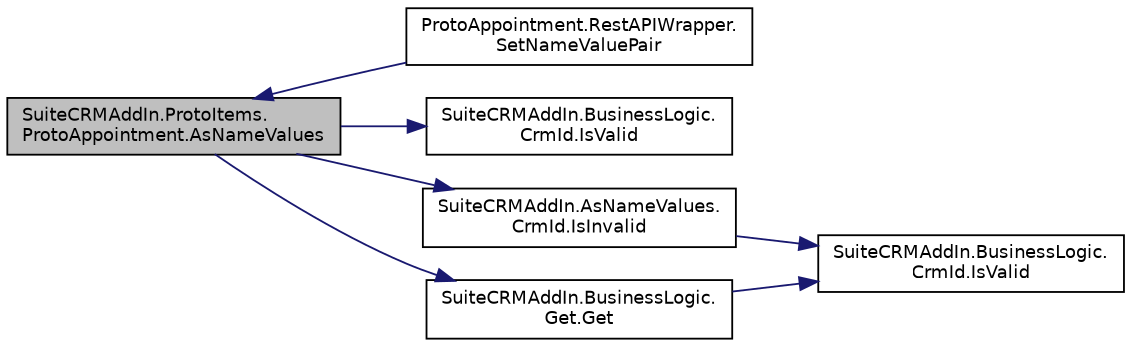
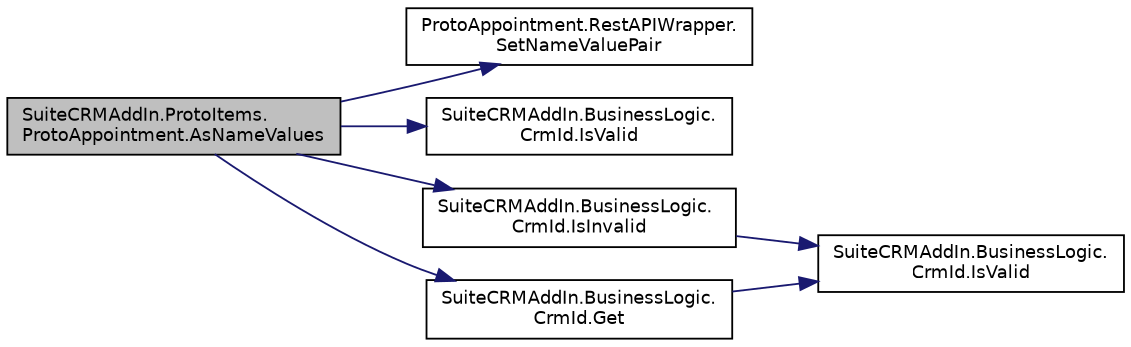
(339, 78) -> (411, 86)
(579, 218) -> (579, 218)
(579, 309) -> (579, 309)
